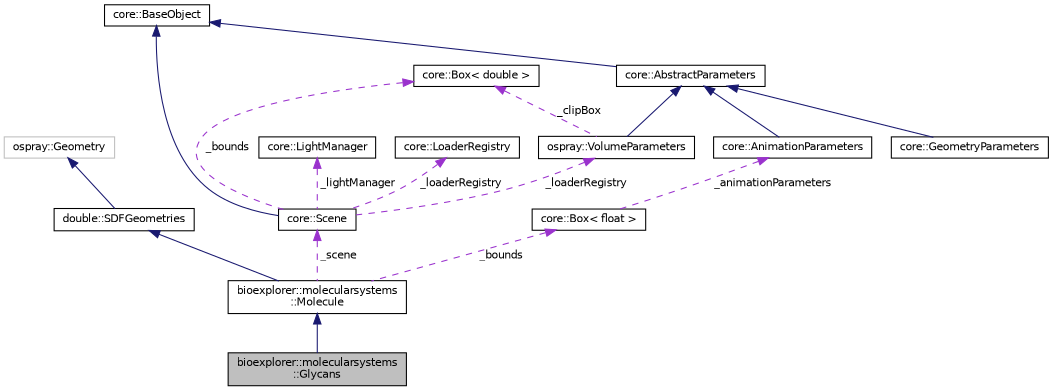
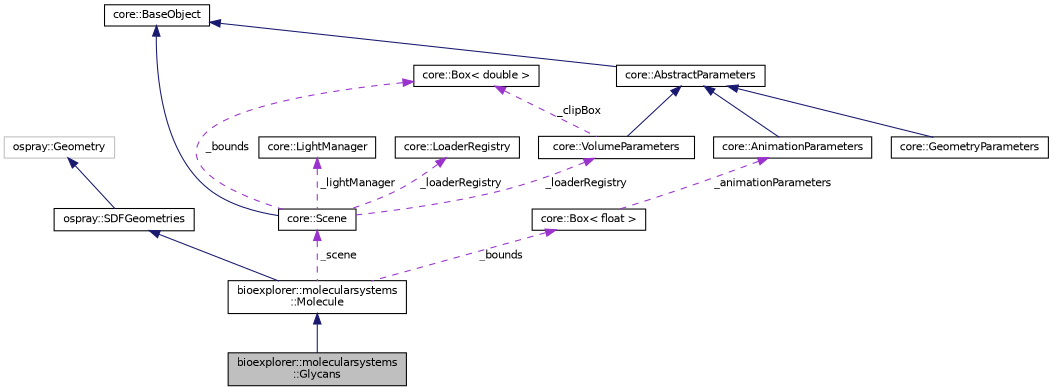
(617, 147) -> (617, 147)
(124, 220) -> (124, 220)
